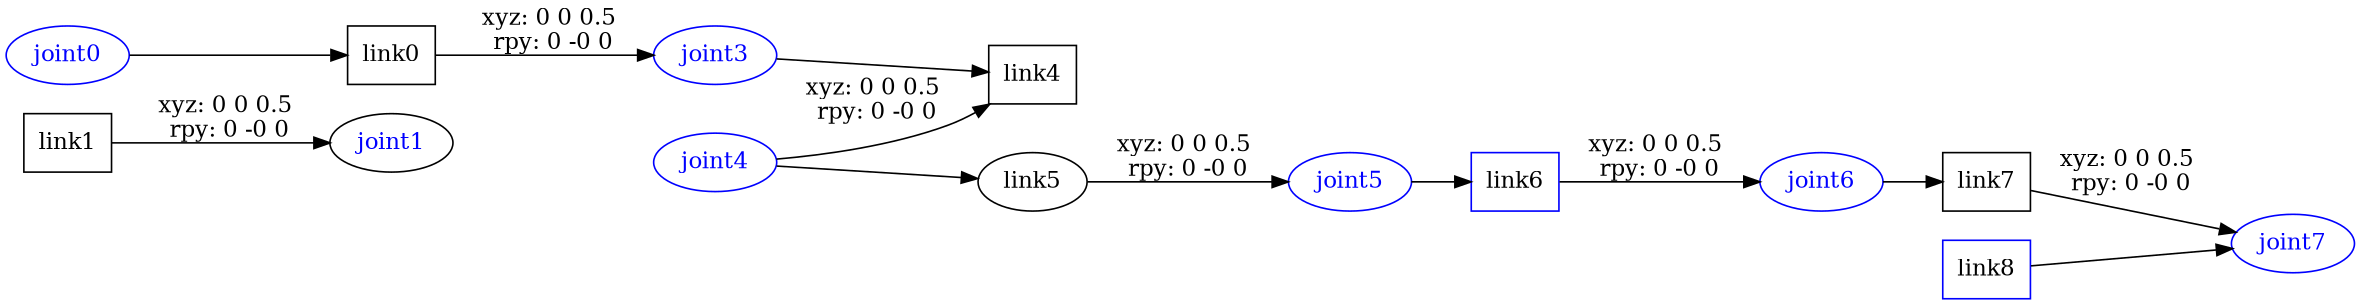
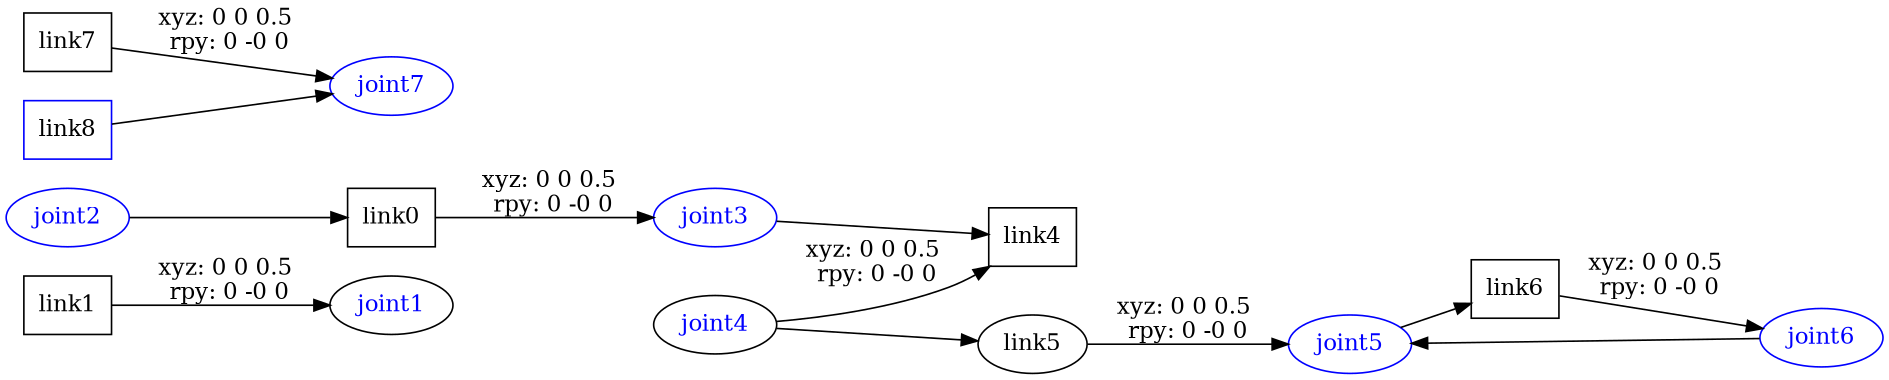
(68, 55) -> (68, 218)
(715, 162) -> (715, 325)
(1515, 182) -> (1515, 289)
(1904, 182) -> (1594, 341)
